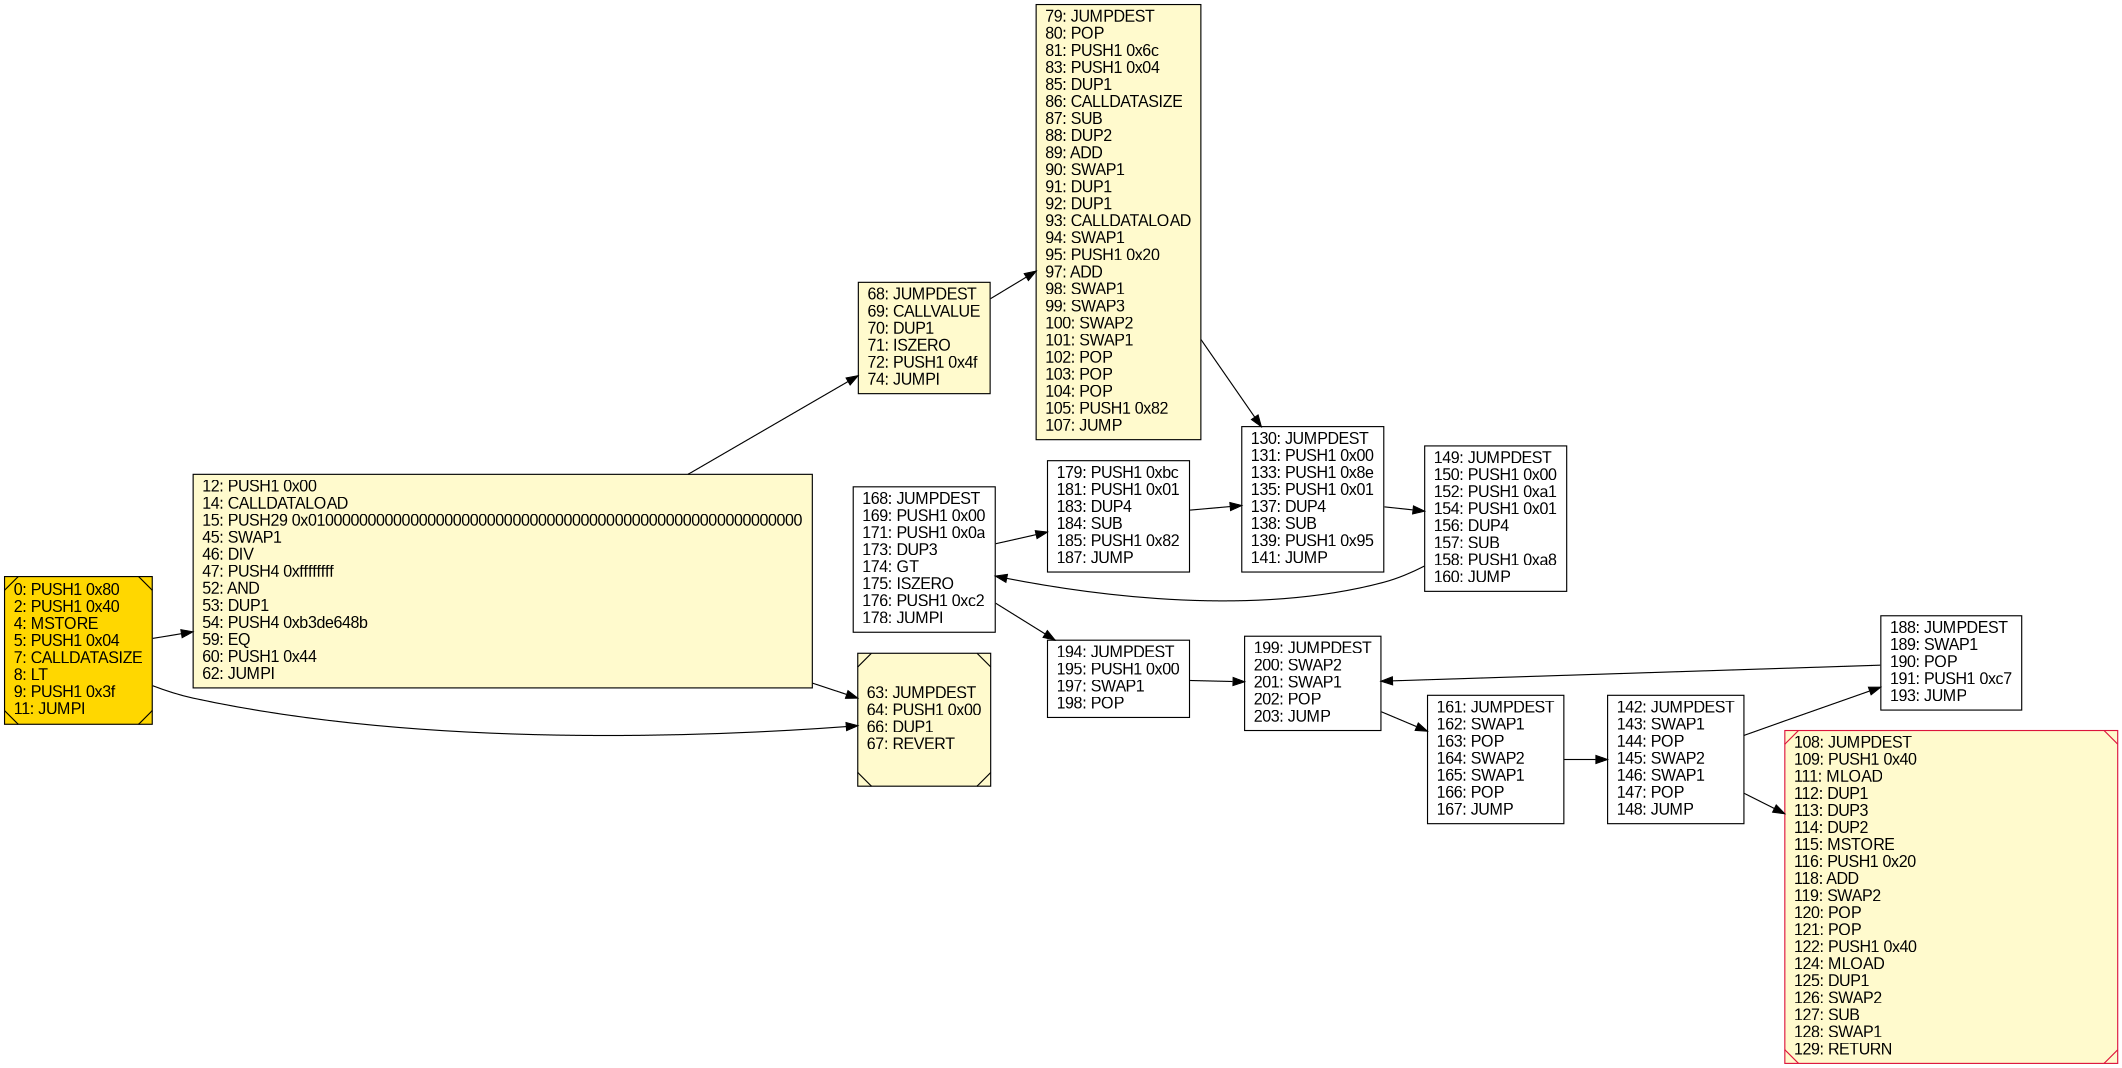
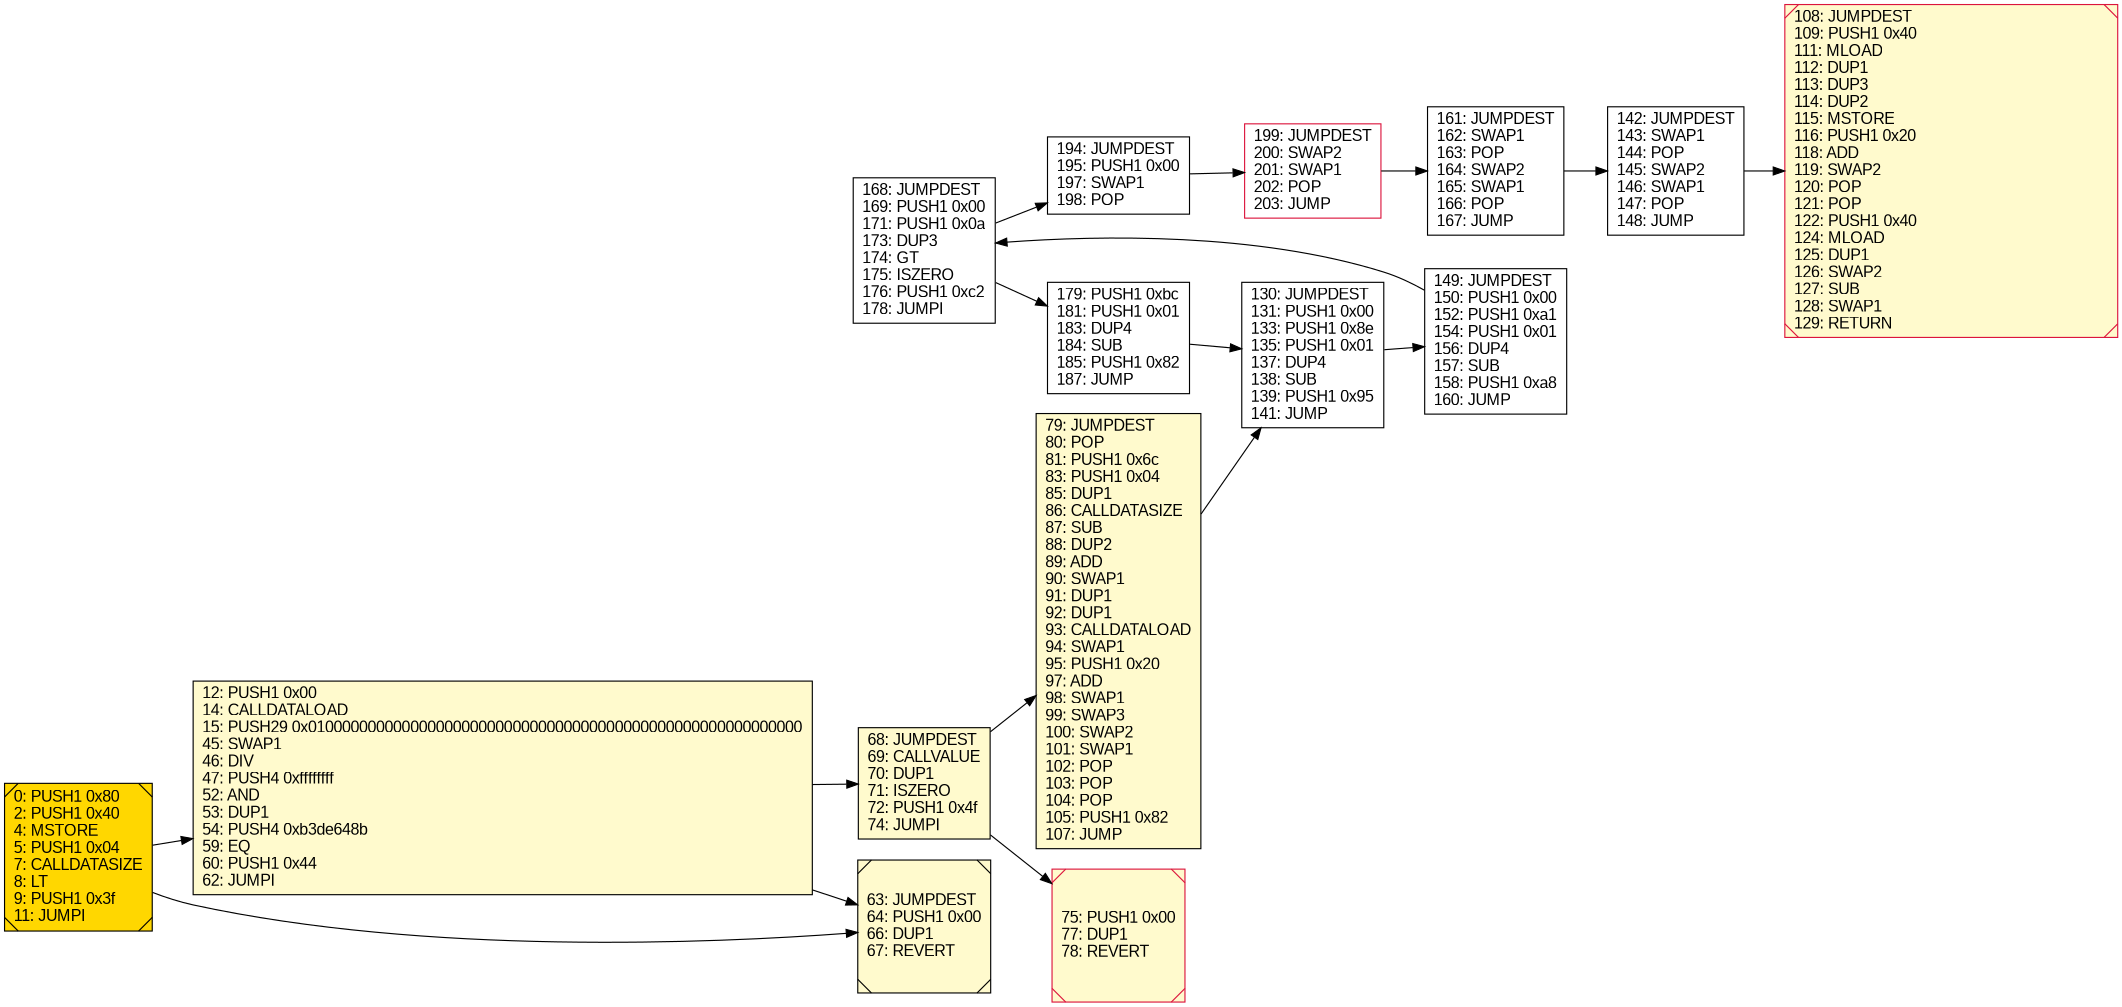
(1951, 663) -> none
(1313, 683) -> (1313, 171)
none -> (1119, 936)
